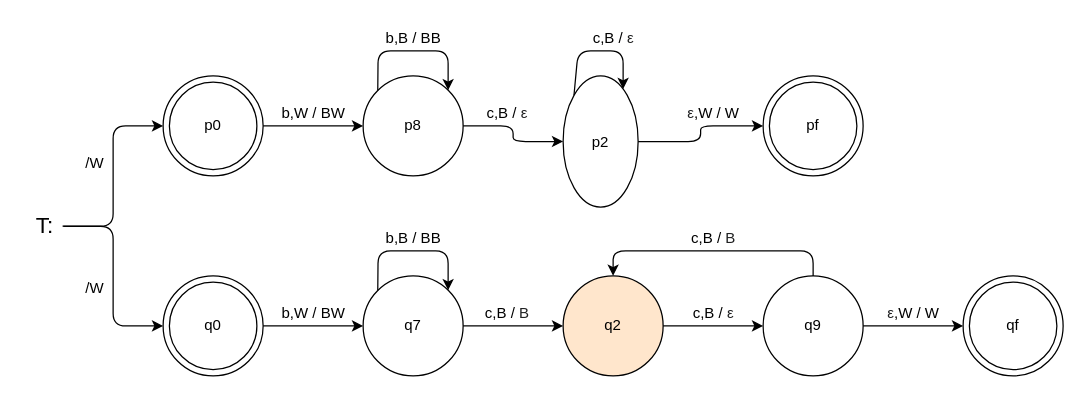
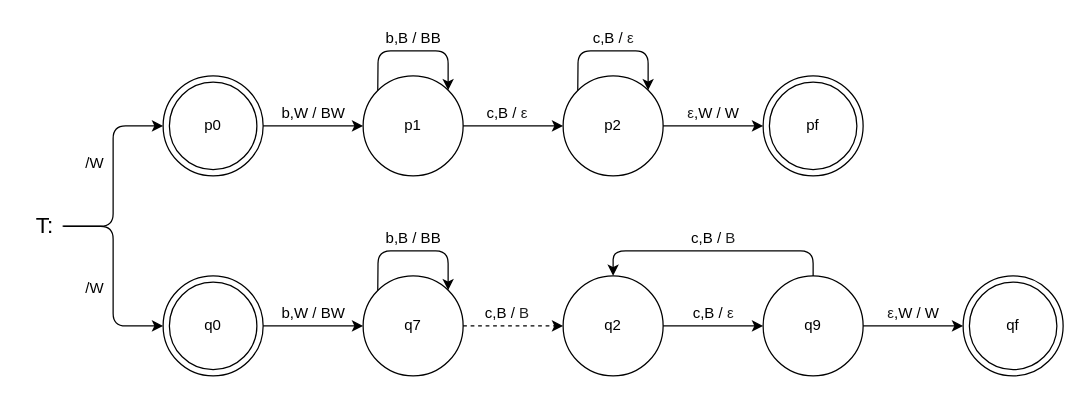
(413, 126) -> (413, 126)
(601, 141) -> (613, 126)
(509, 326) -> (509, 326)
(613, 326) -> (613, 326)
